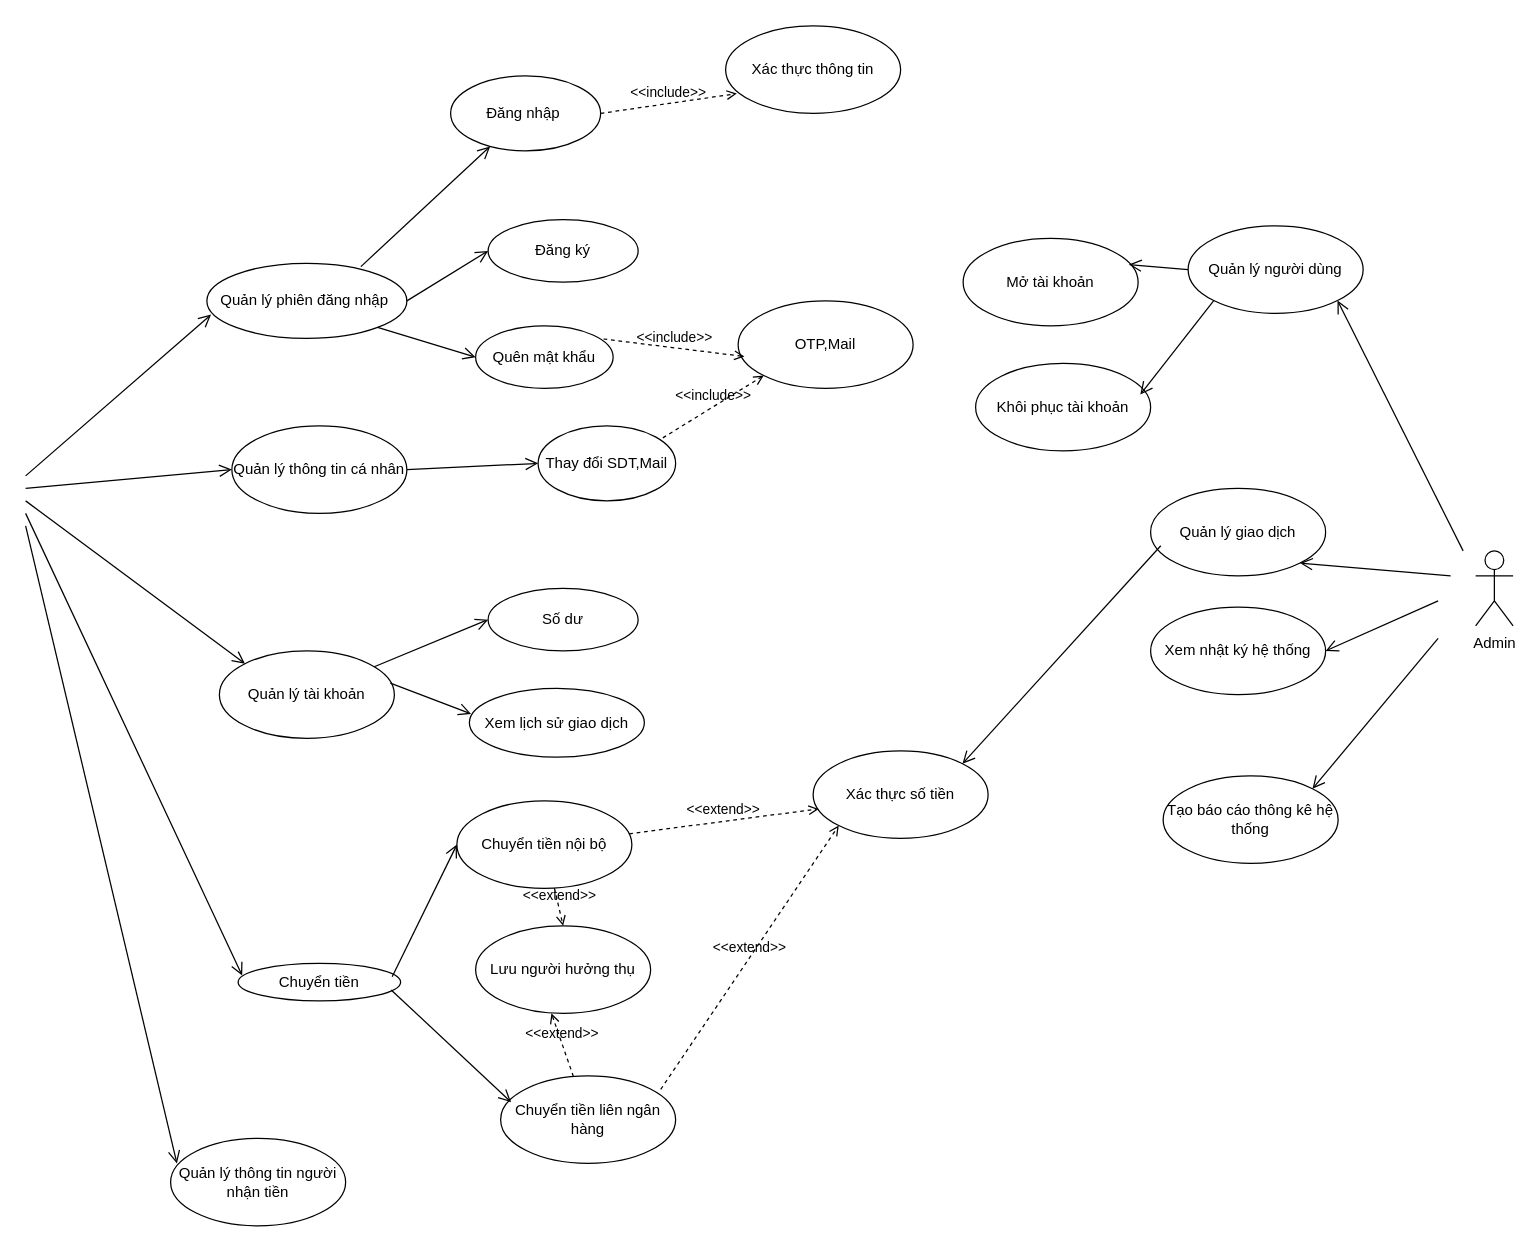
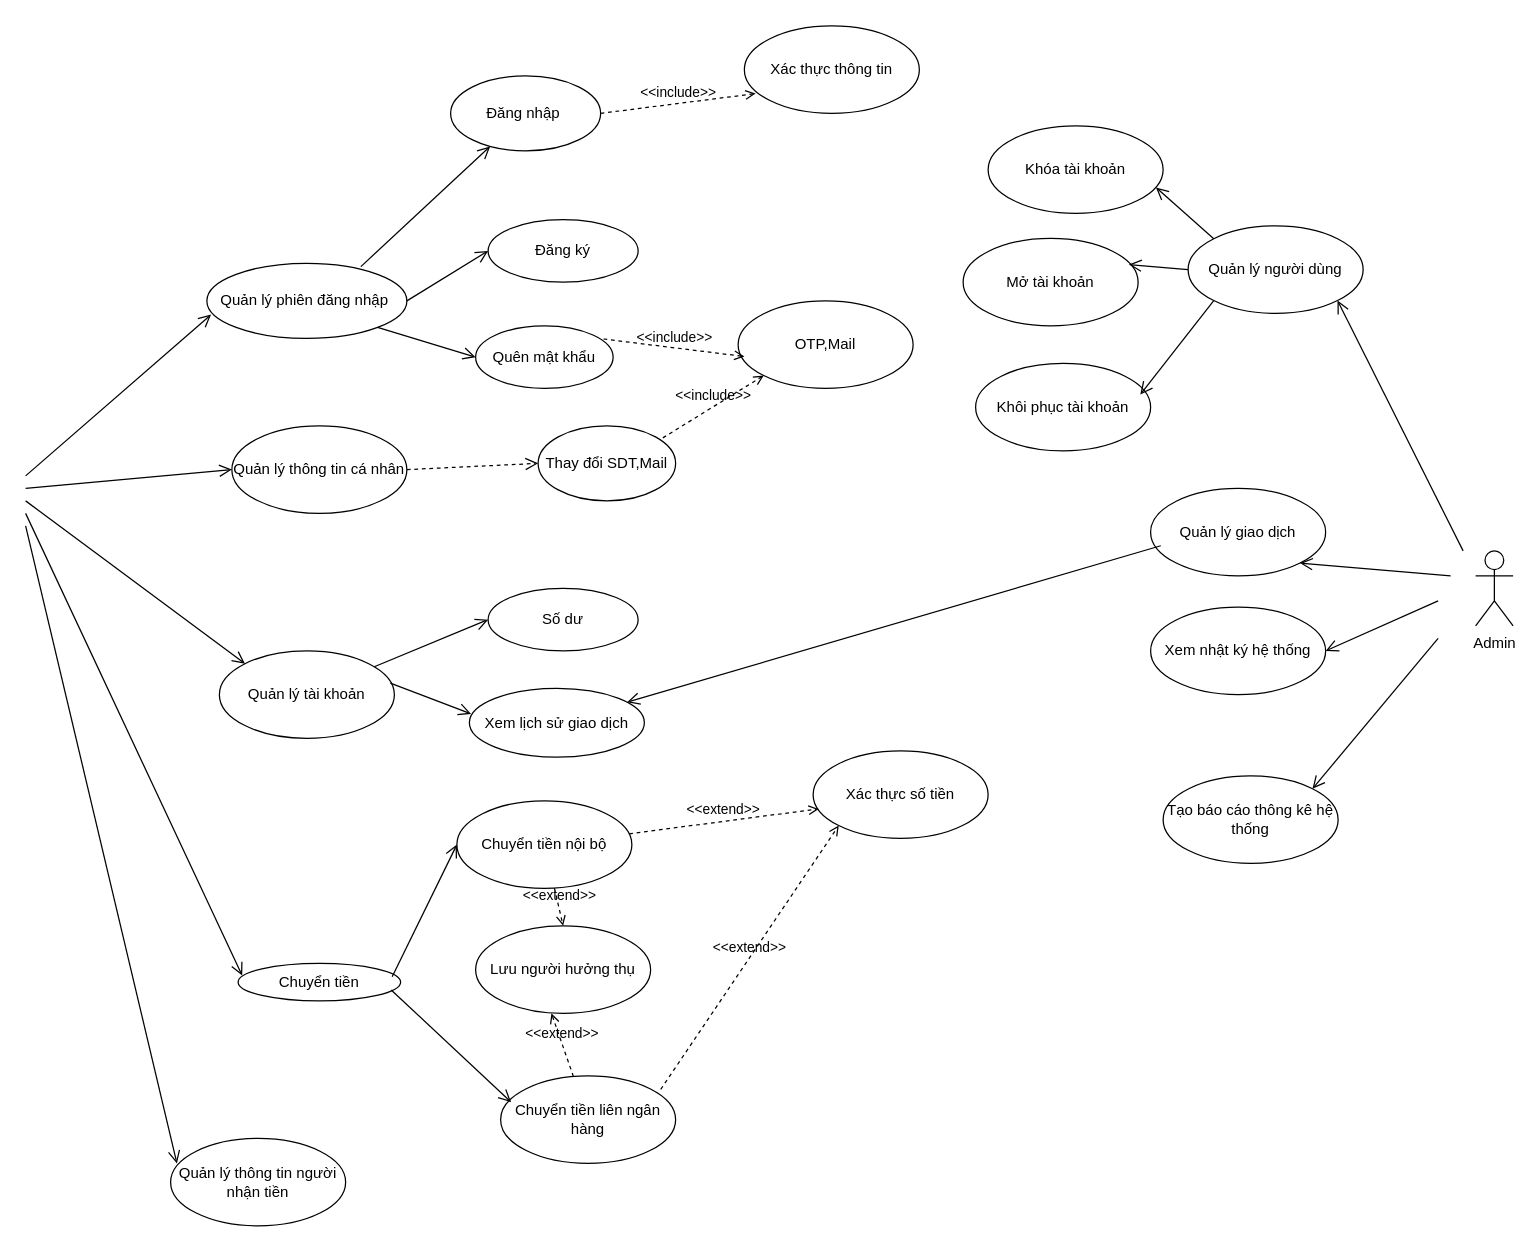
(813, 69) -> (832, 69)
none -> (1076, 169)
none -> (1186, 214)
(472, 466) -> (472, 466)
(1063, 653) -> (896, 623)
